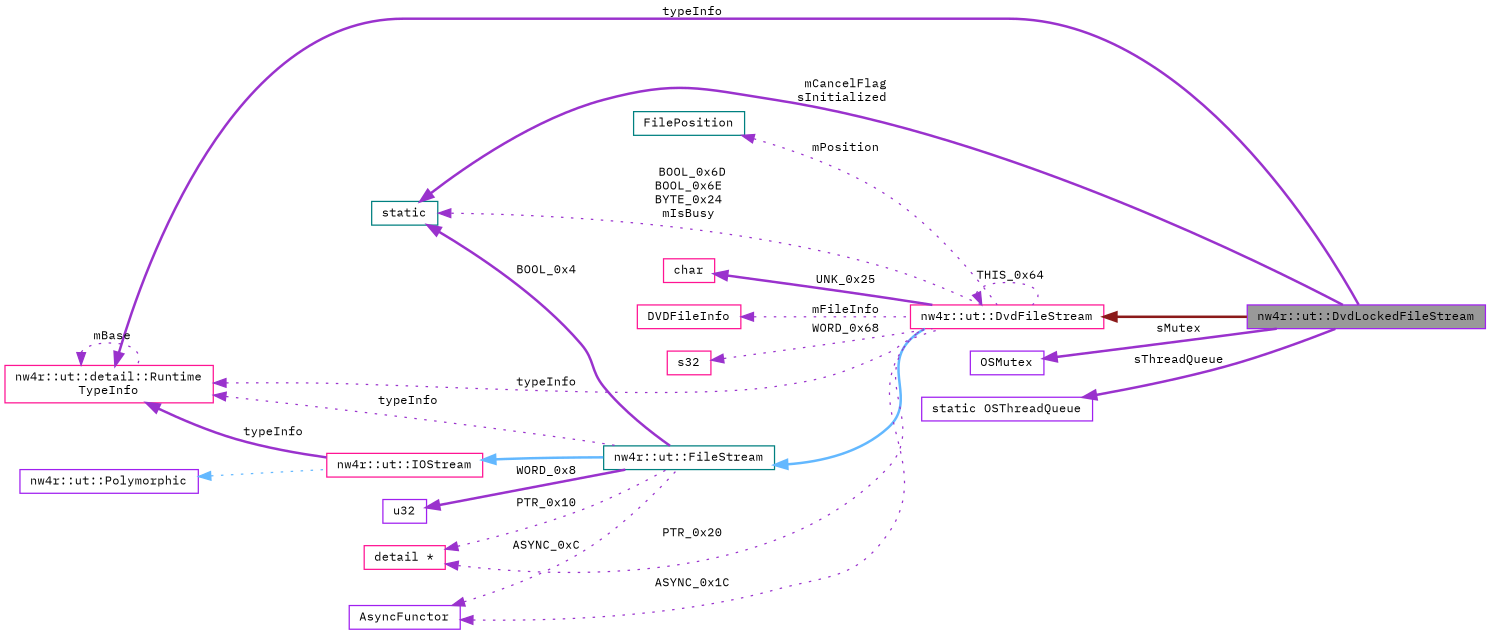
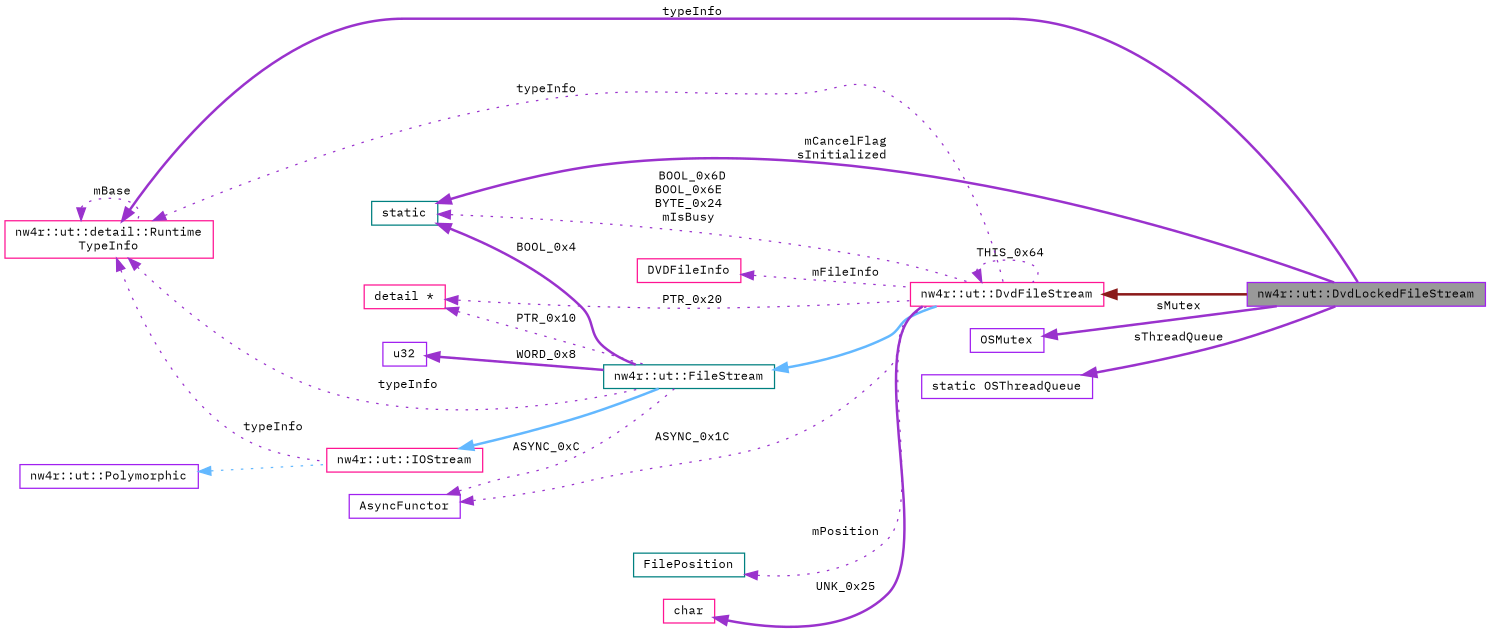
(689, 363) -> none
(240, 440) -> (195, 399)
